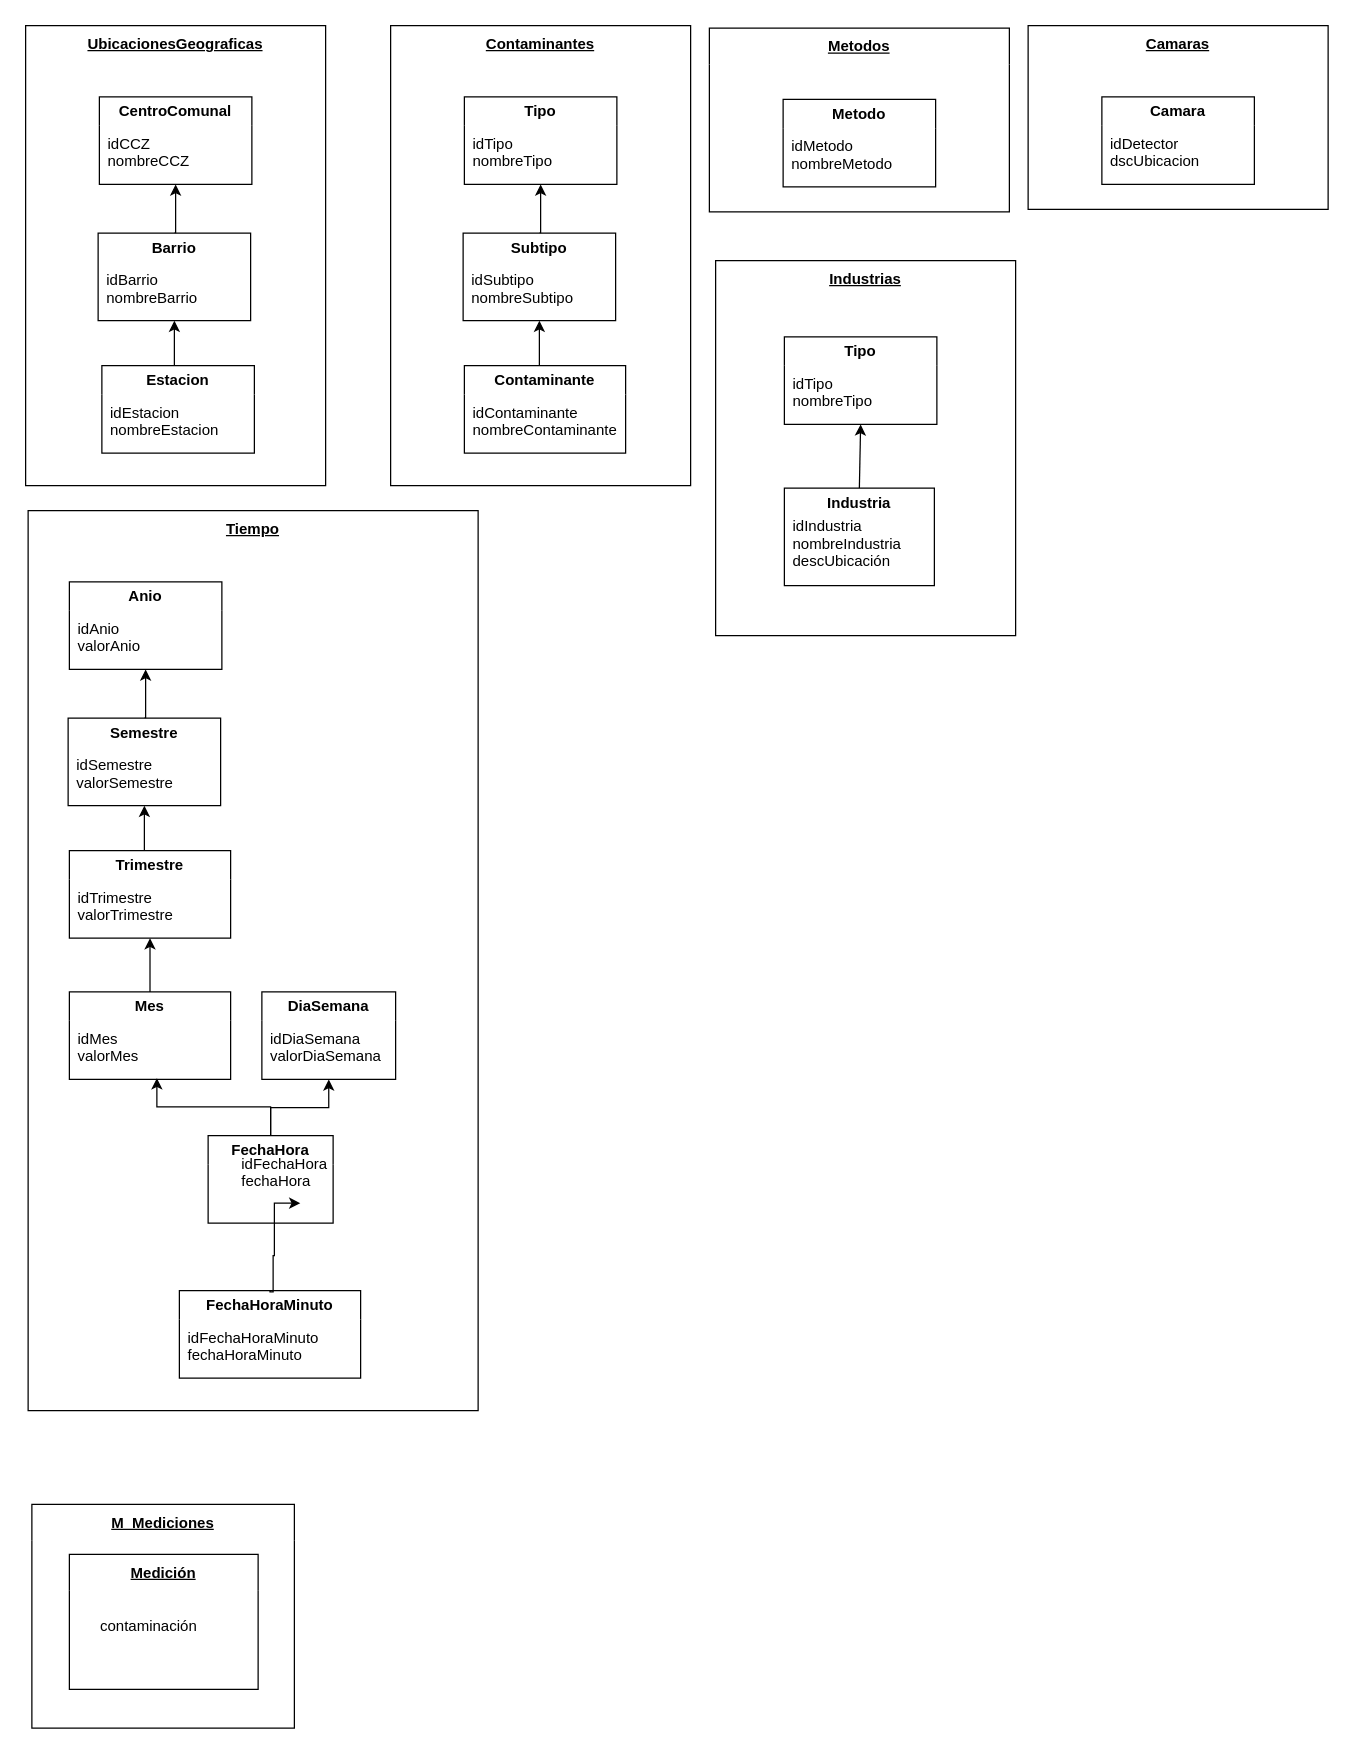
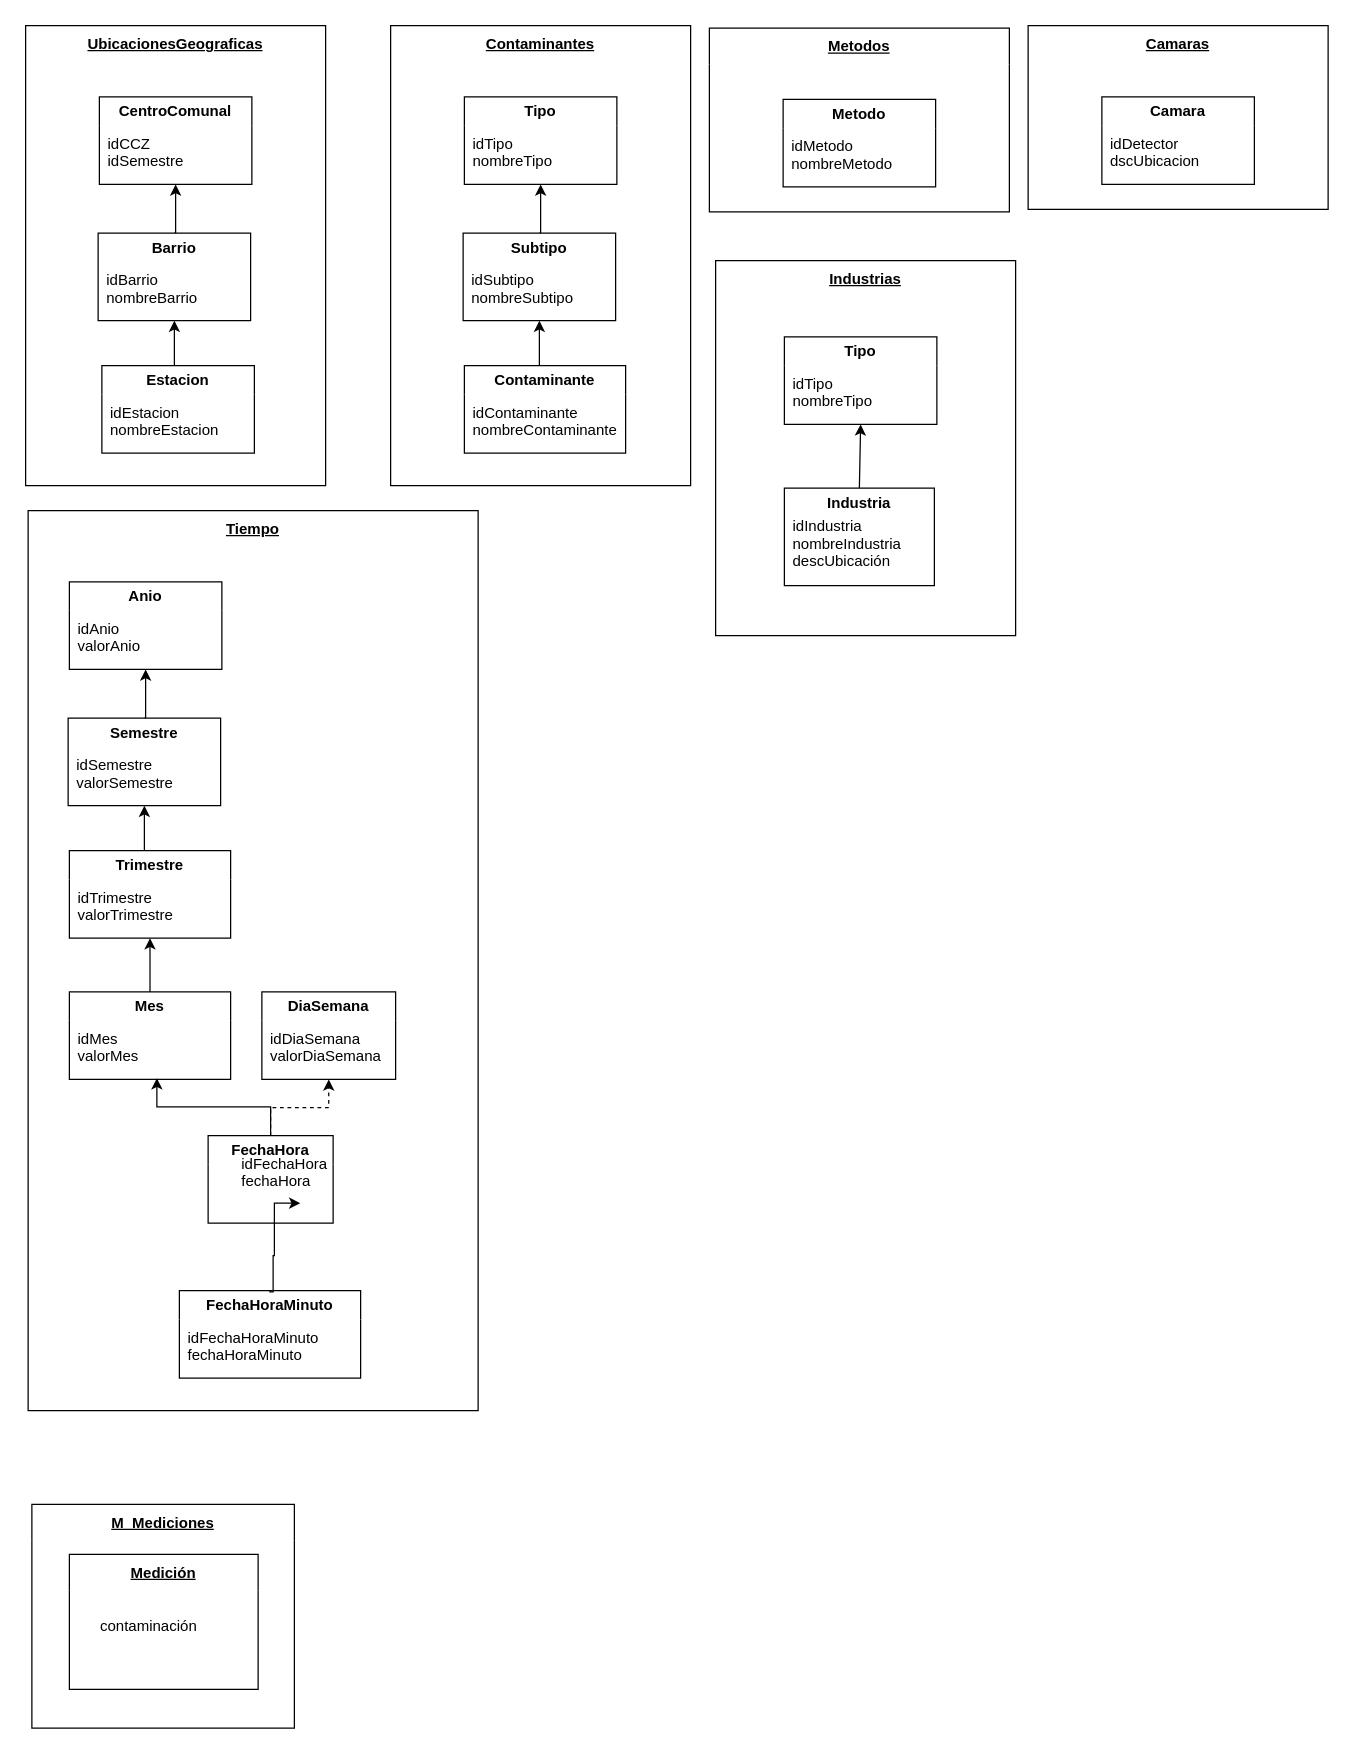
(127, 144) -> (127, 144)
(310, 1108) -> (310, 1108)
